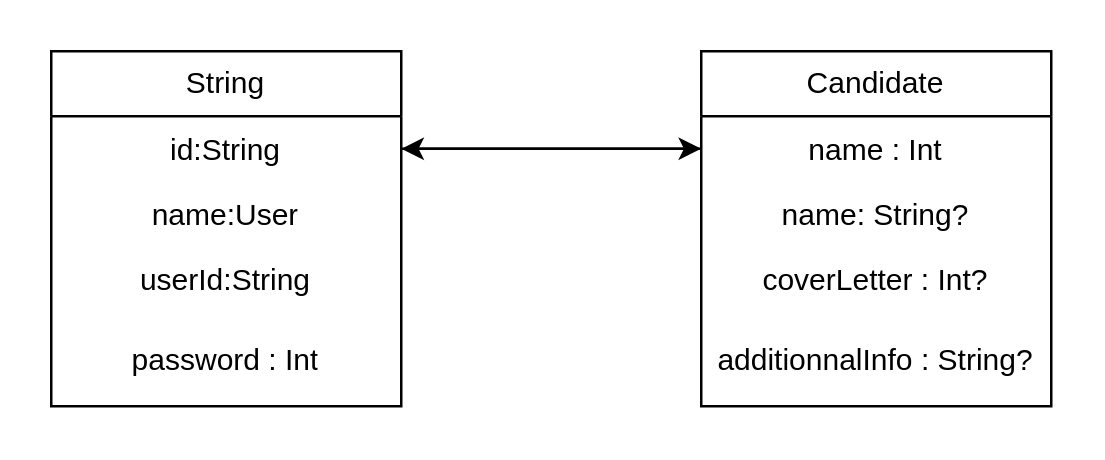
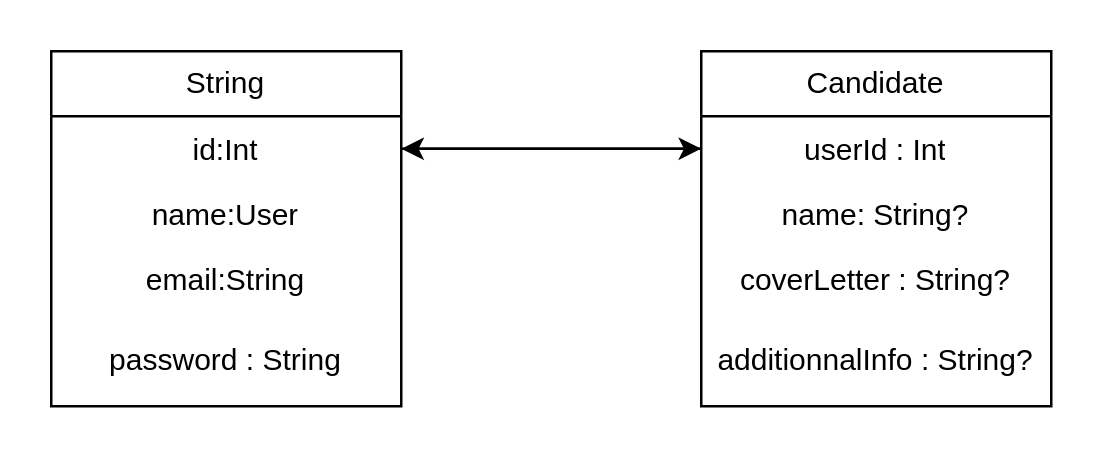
(226, 152) -> (226, 152)
(876, 152) -> (876, 152)
(226, 282) -> (226, 282)
(876, 282) -> (876, 282)
(226, 362) -> (226, 362)
